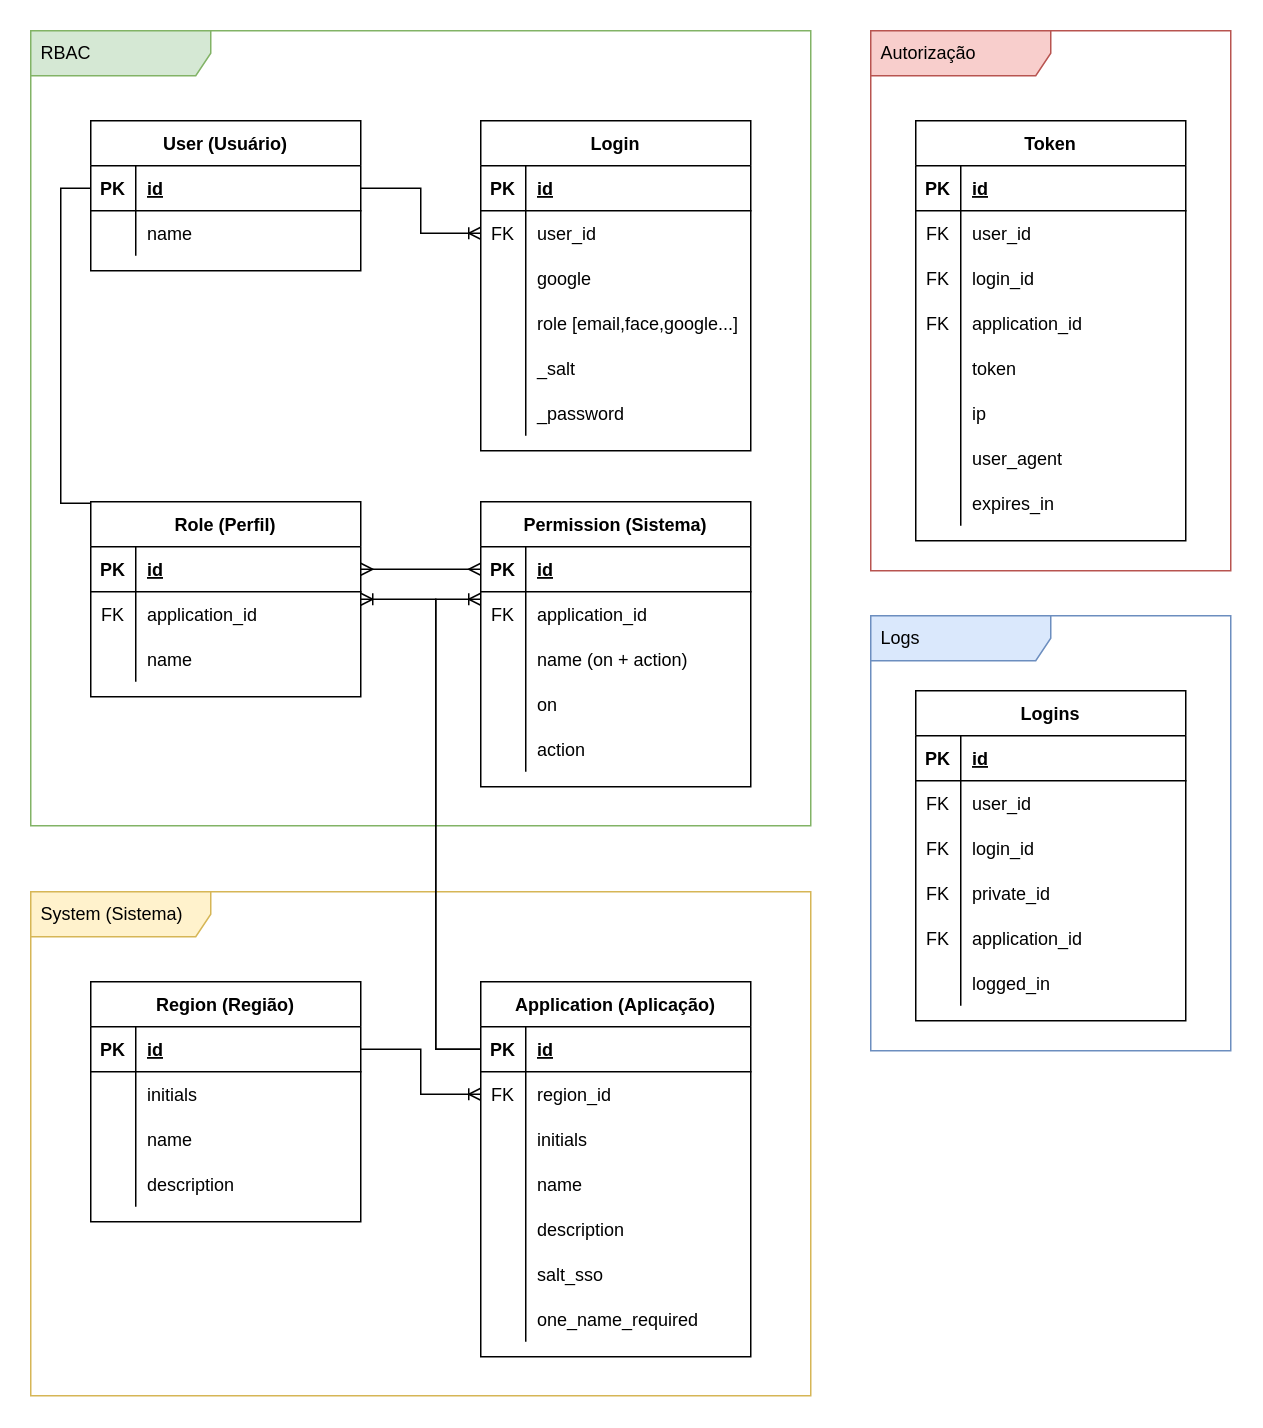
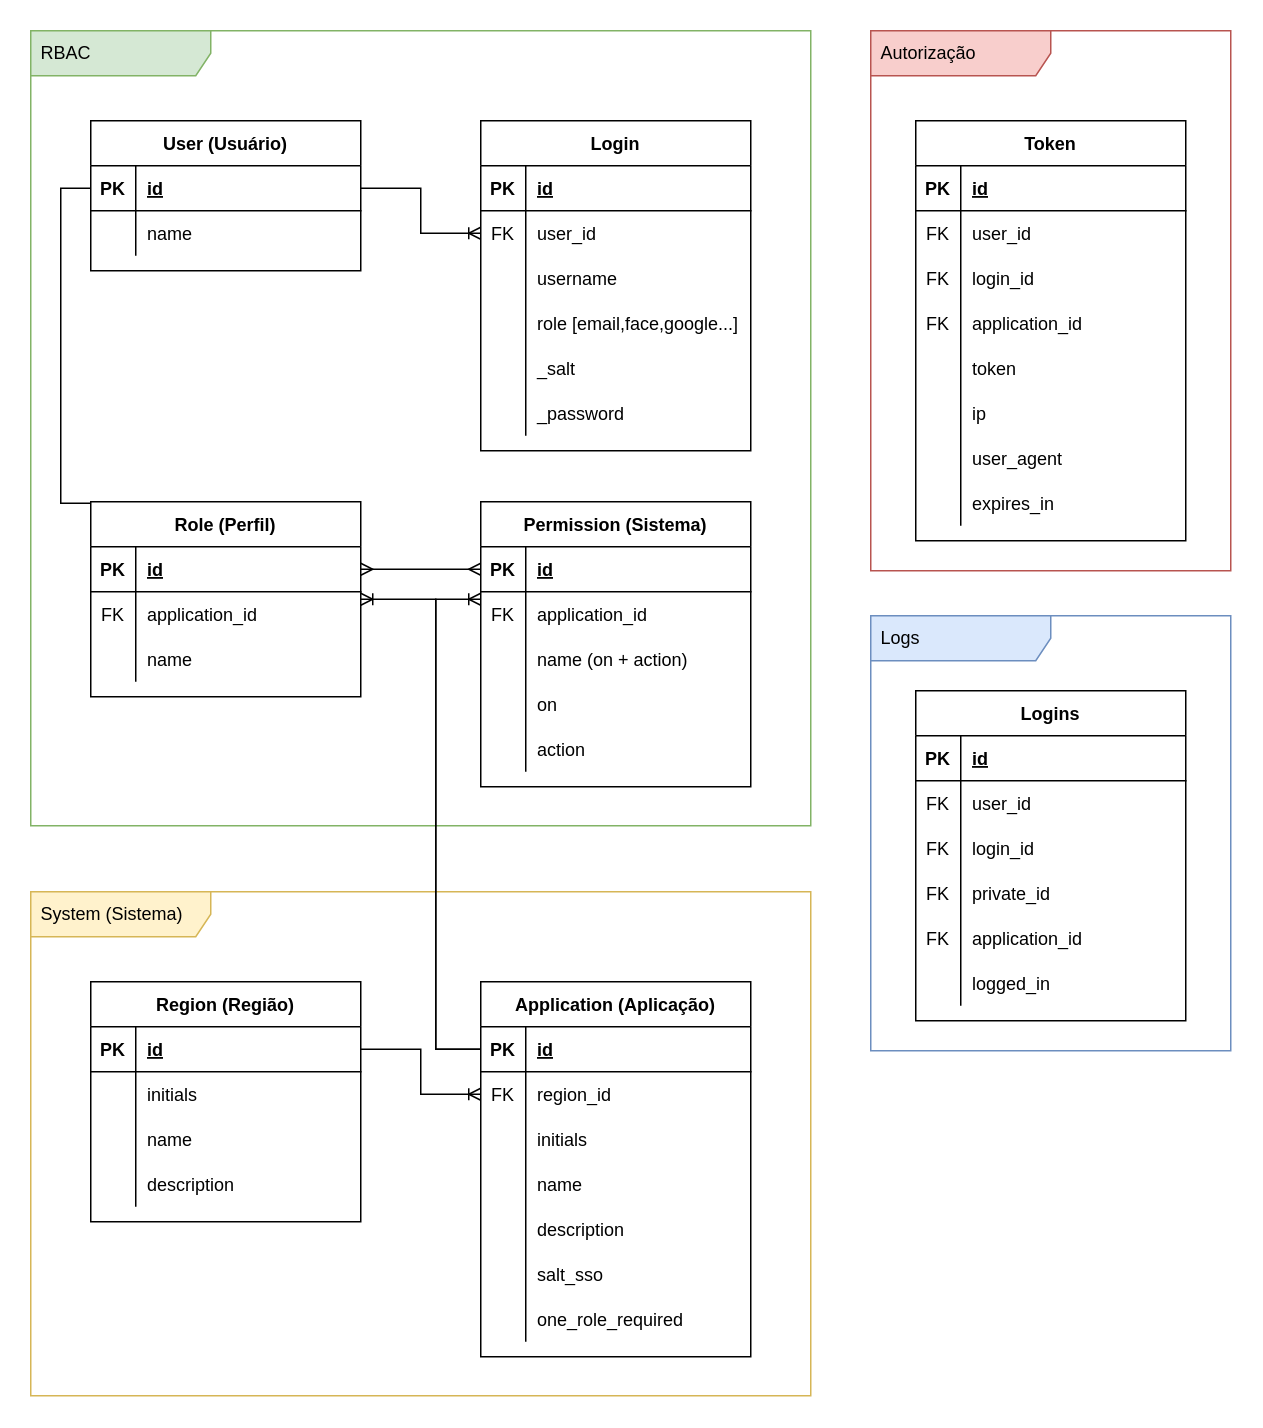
(565, 279) -> (577, 279)
(620, 1320) -> (618, 1320)
